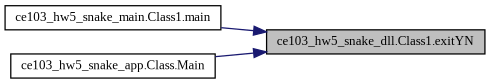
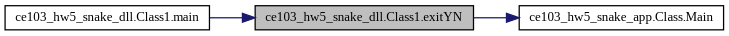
(113, 18) -> (107, 18)
(234, 55) -> (490, 18)
